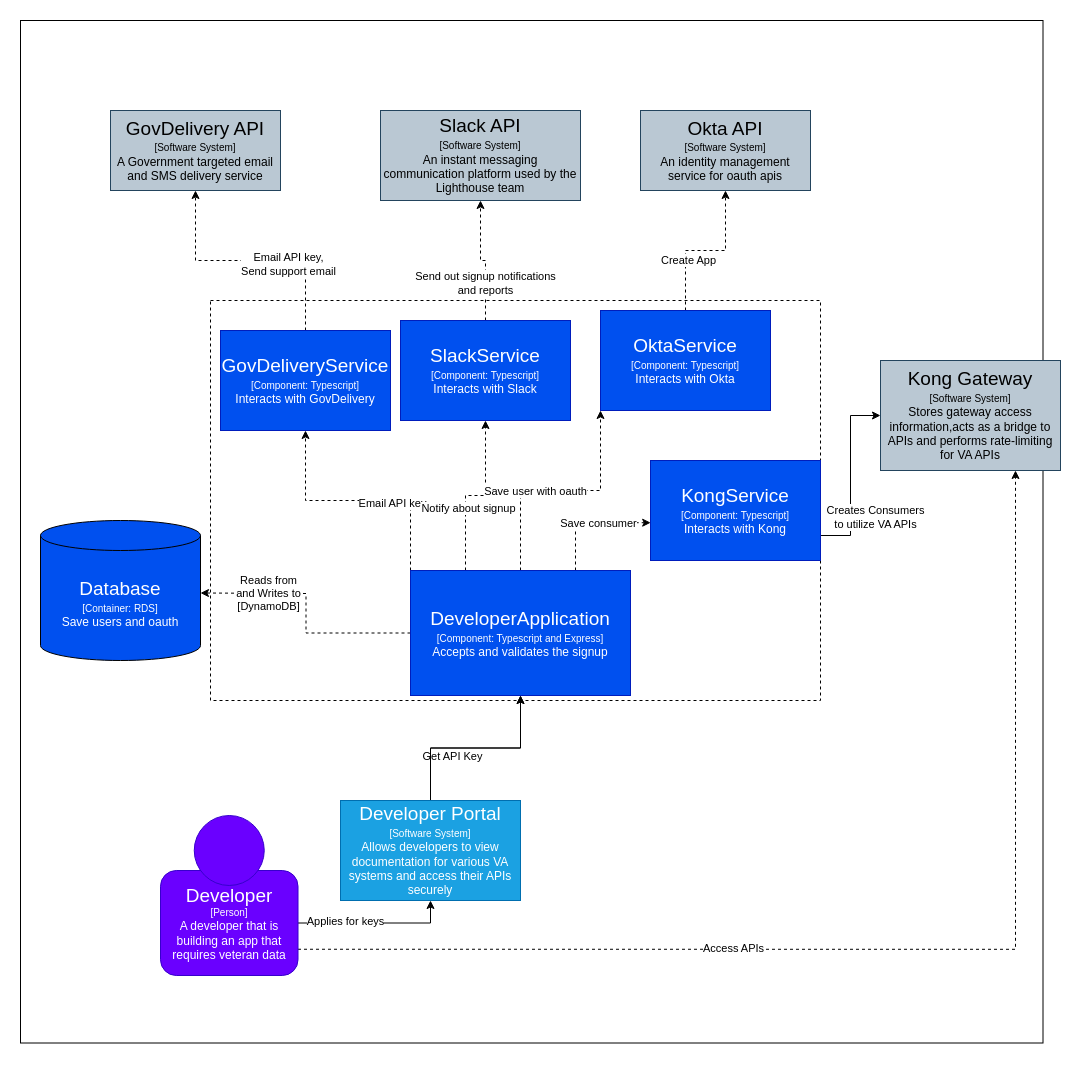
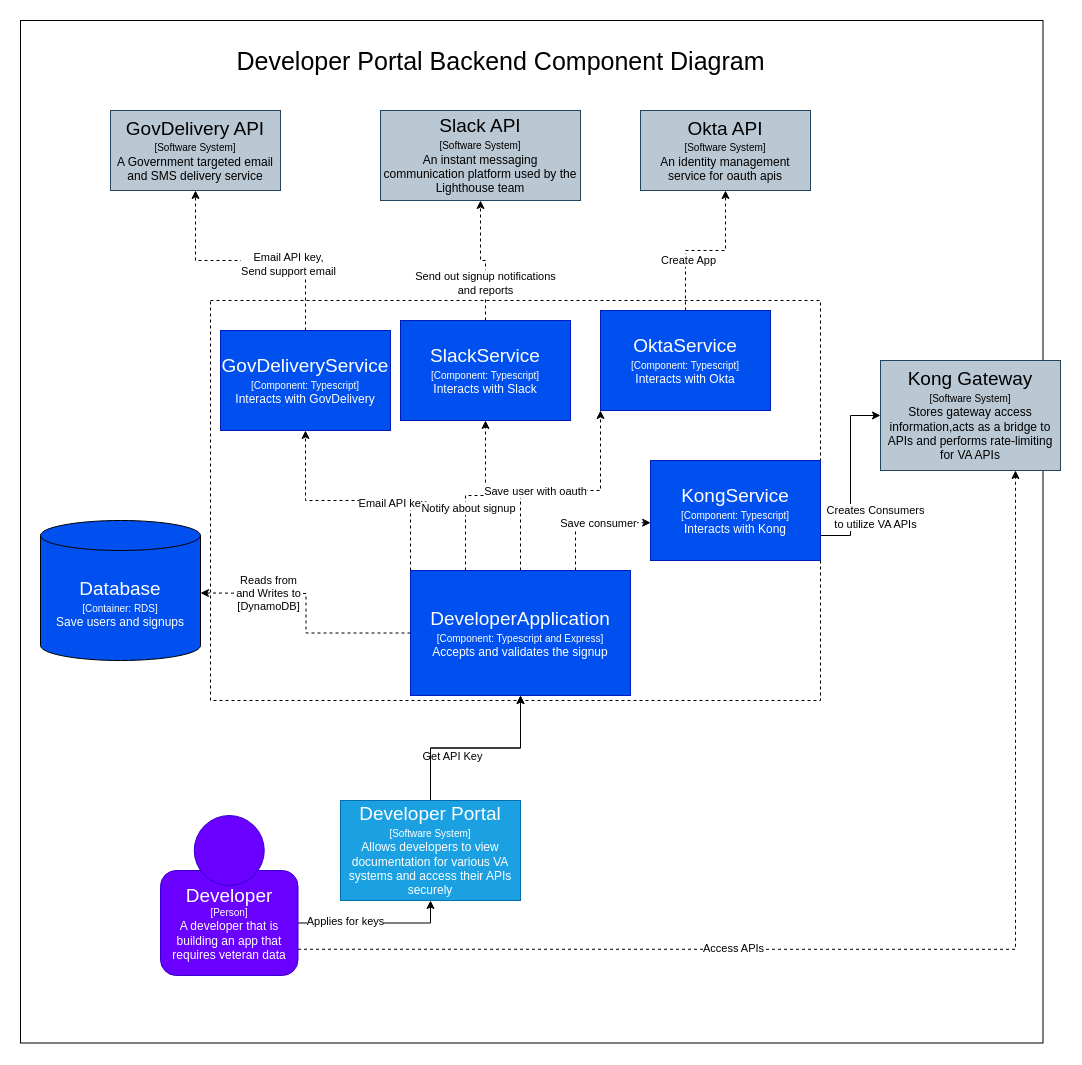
none -> (501, 61)
(121, 604) -> (121, 604)
